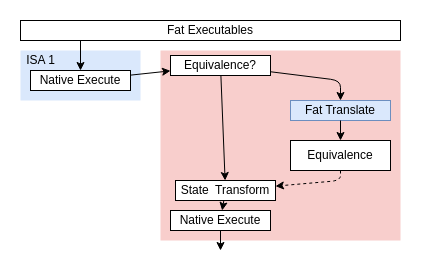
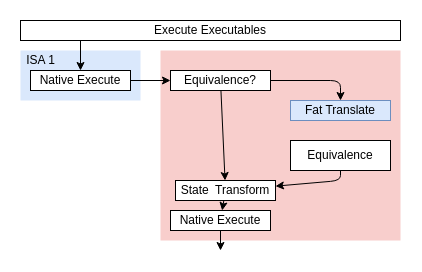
(211, 31) -> (211, 31)
(221, 66) -> (221, 81)
(341, 127) -> none
(313, 183) -> (313, 183)
